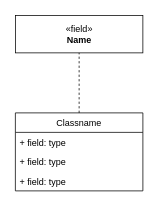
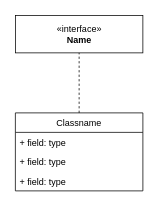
(80, 34) -> (80, 34)
